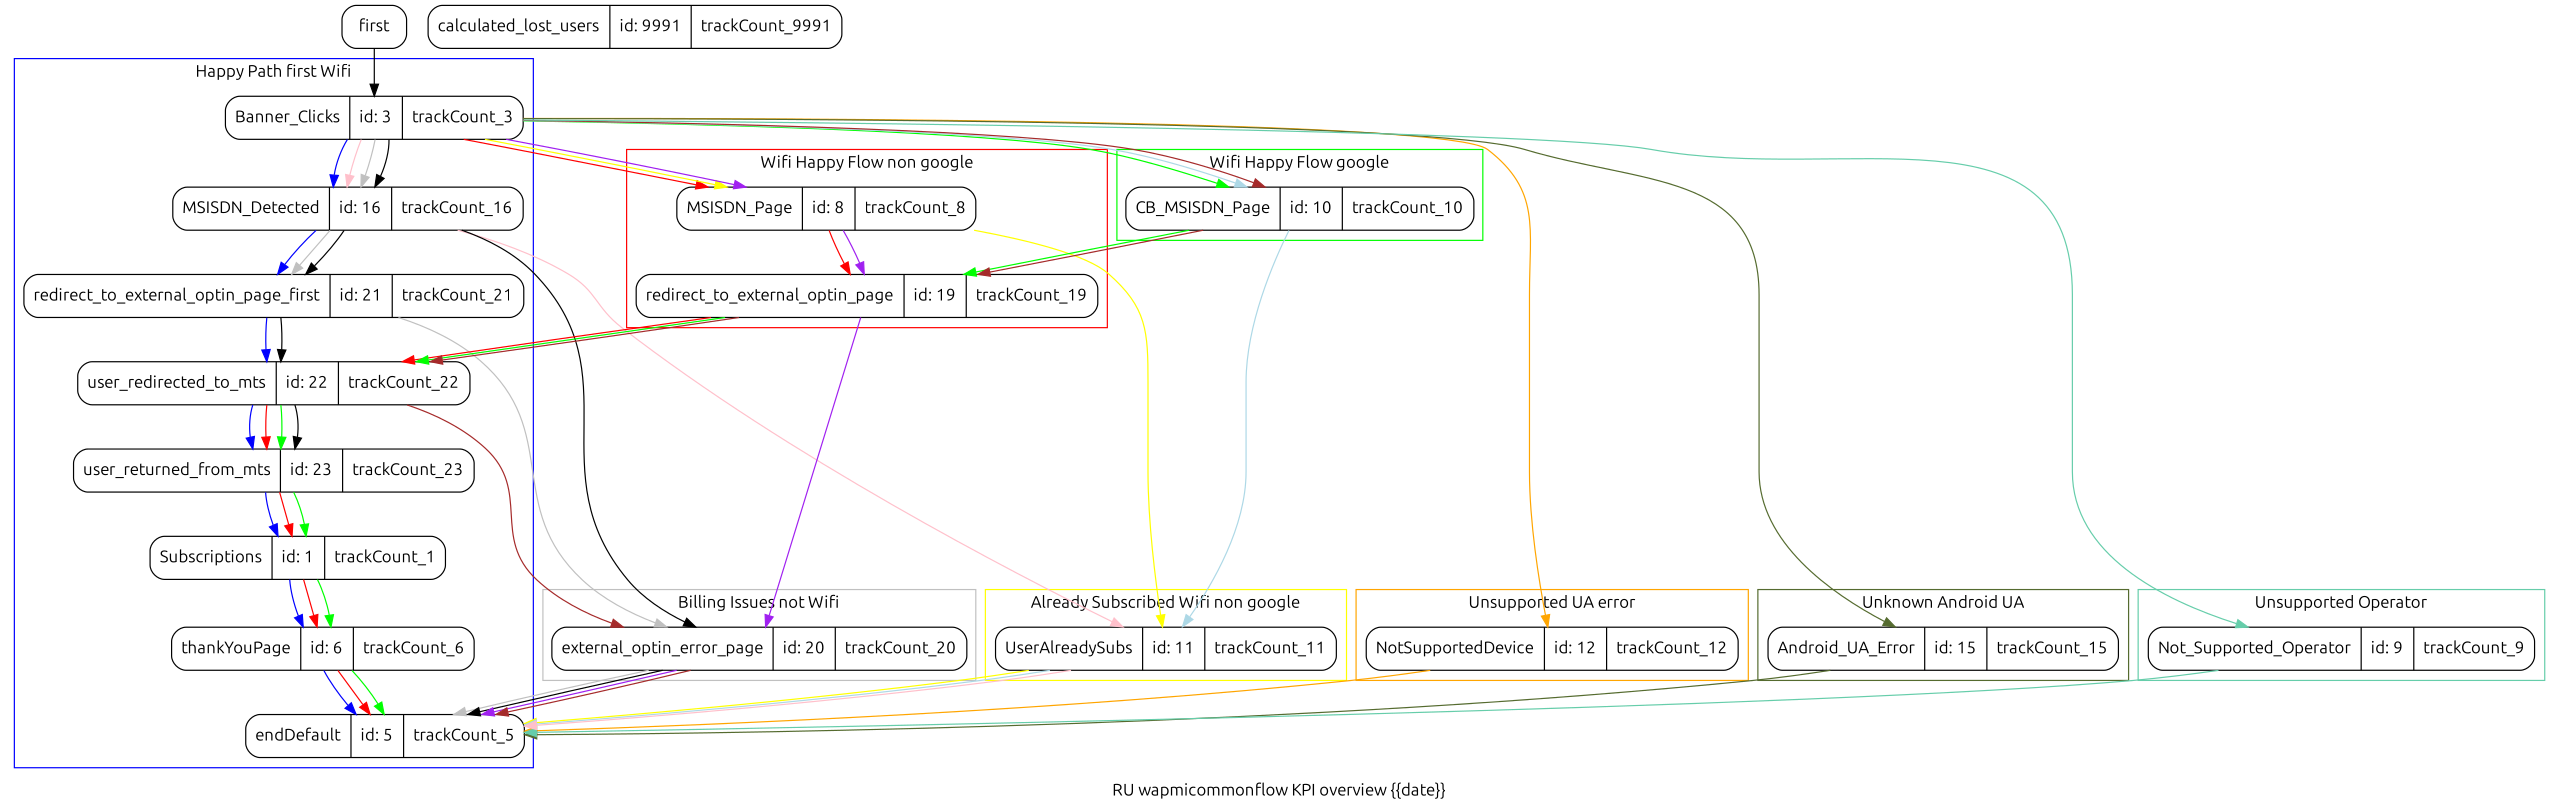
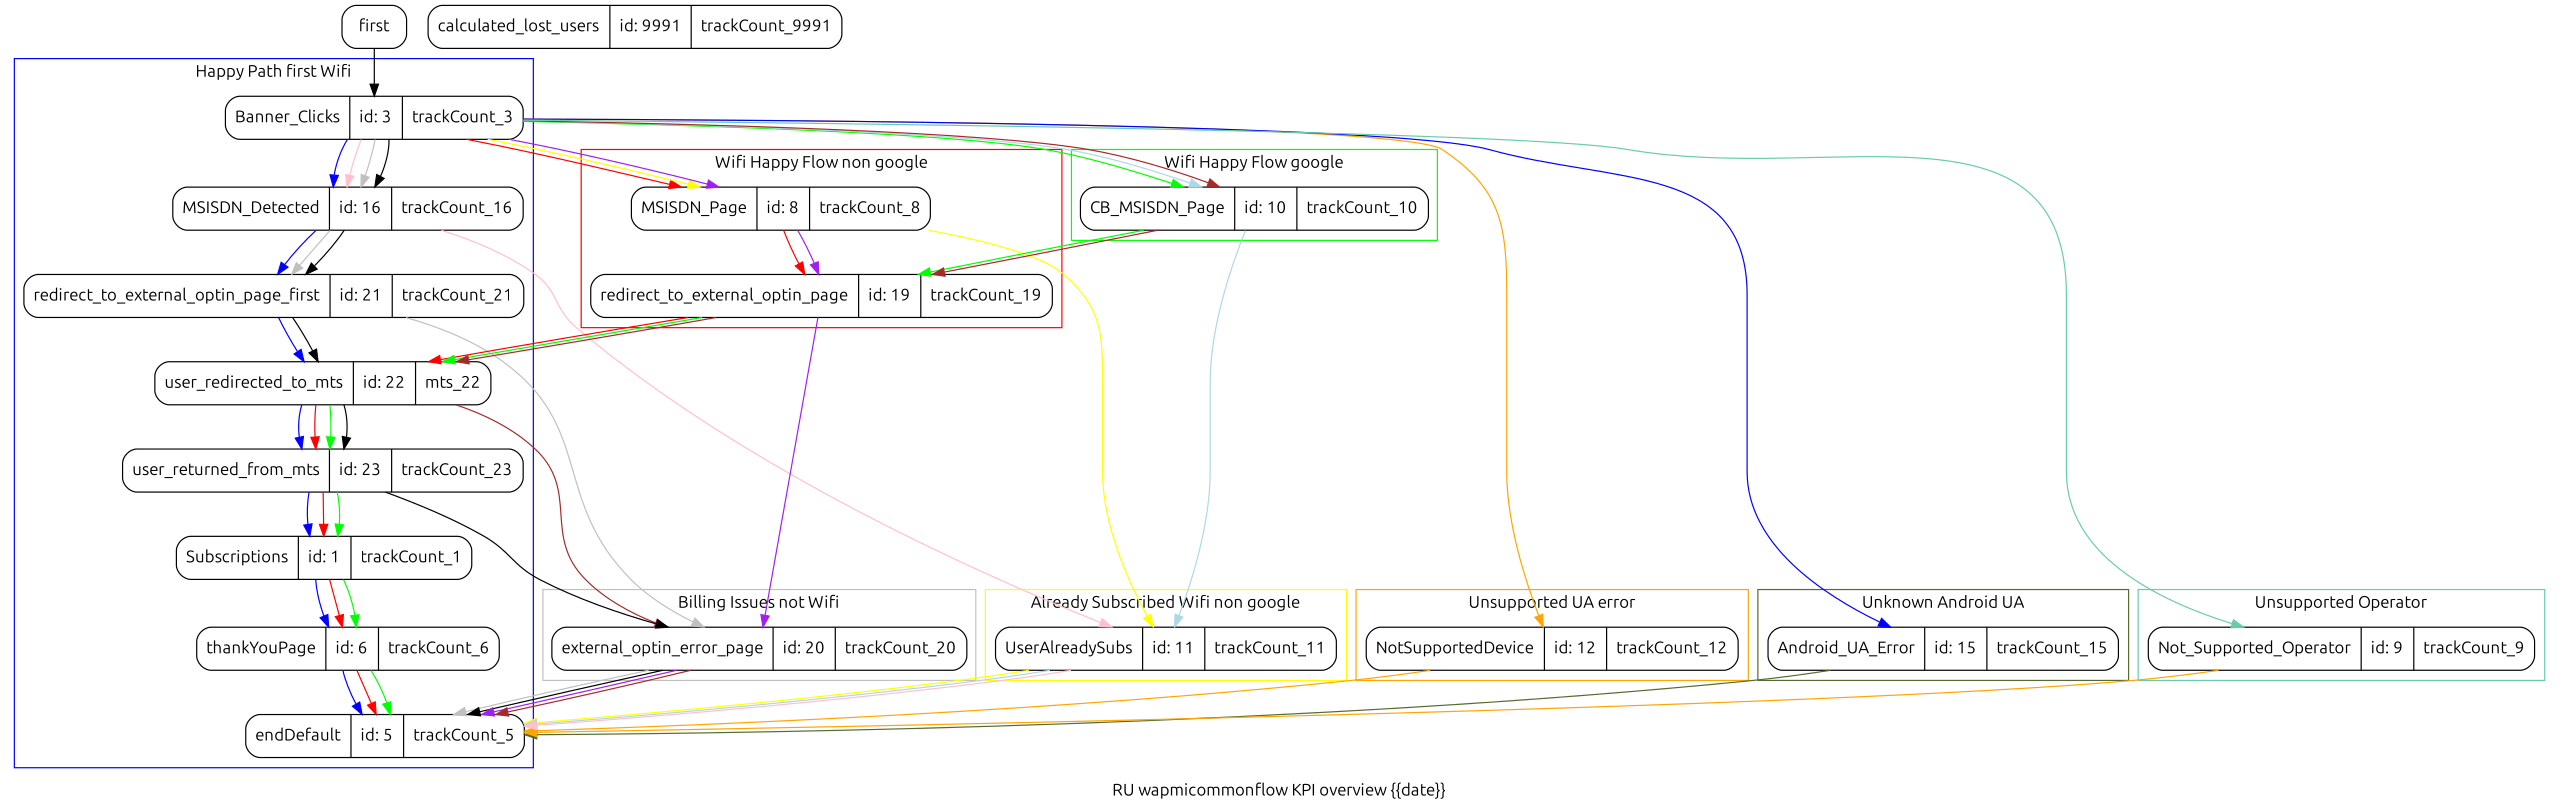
(1535, 152) -> (1490, 150)
(404, 383) -> (453, 383)
(584, 419) -> (518, 564)
(1462, 711) -> (1462, 711)
